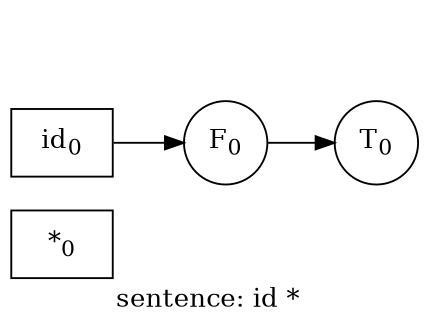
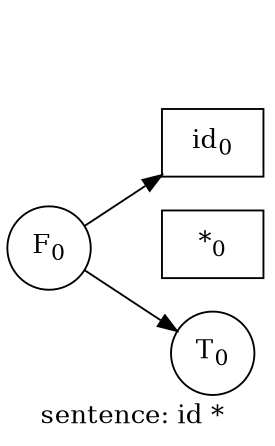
(139, 143) -> (115, 206)
